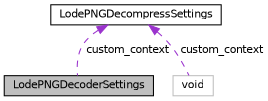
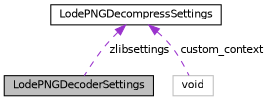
(126, 50) -> (138, 50)
